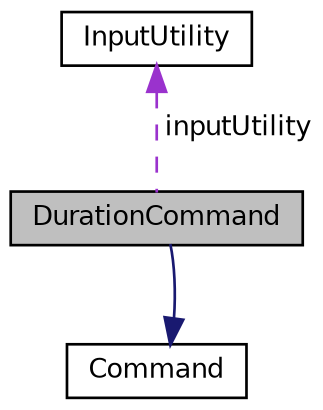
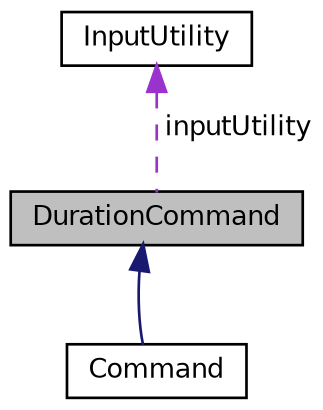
(175, 281) -> (139, 308)
